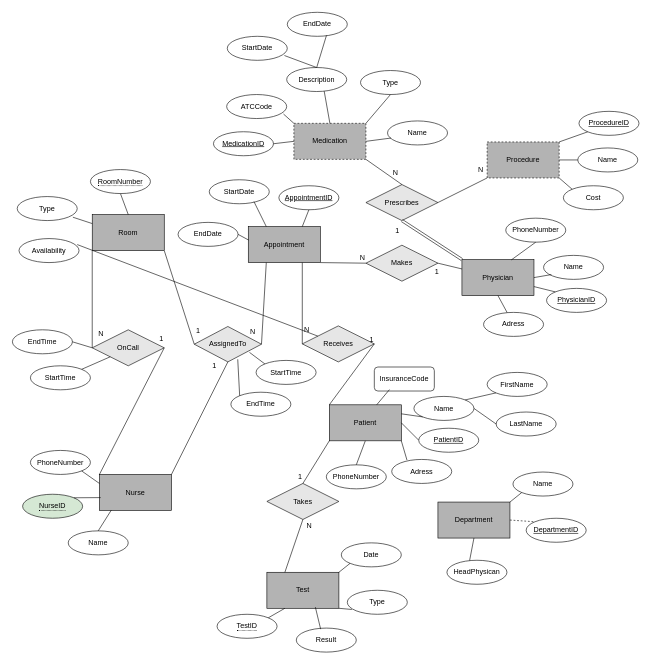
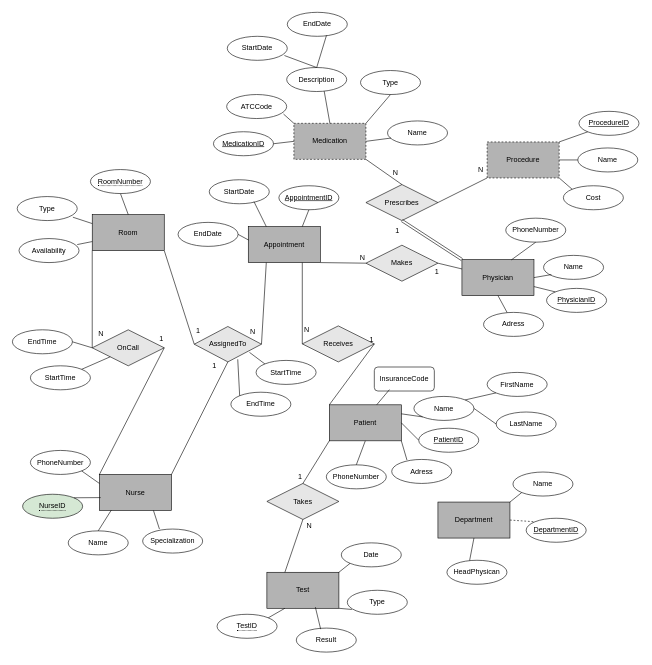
(197, 290) -> (84, 243)
none -> (156, 519)
none -> (173, 541)
